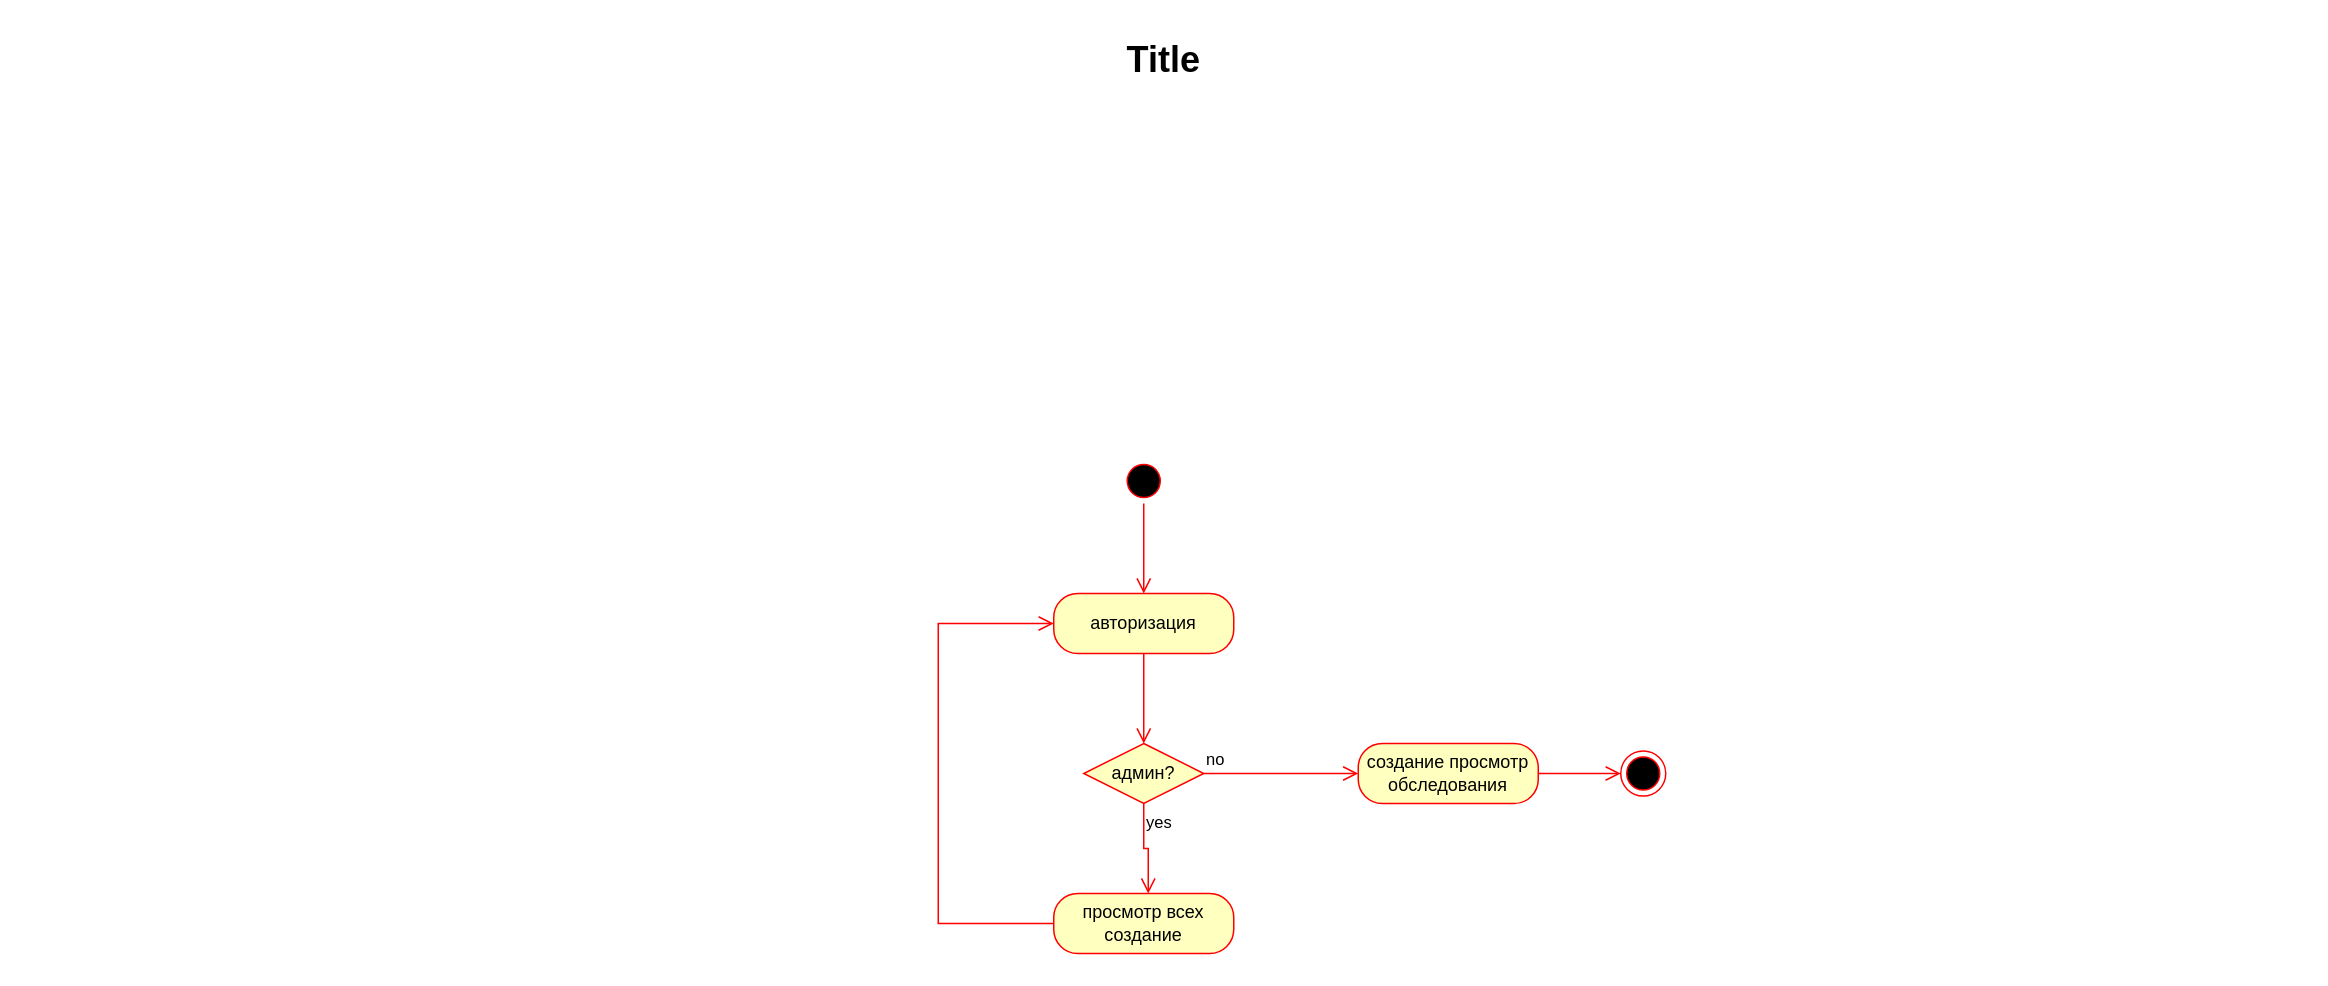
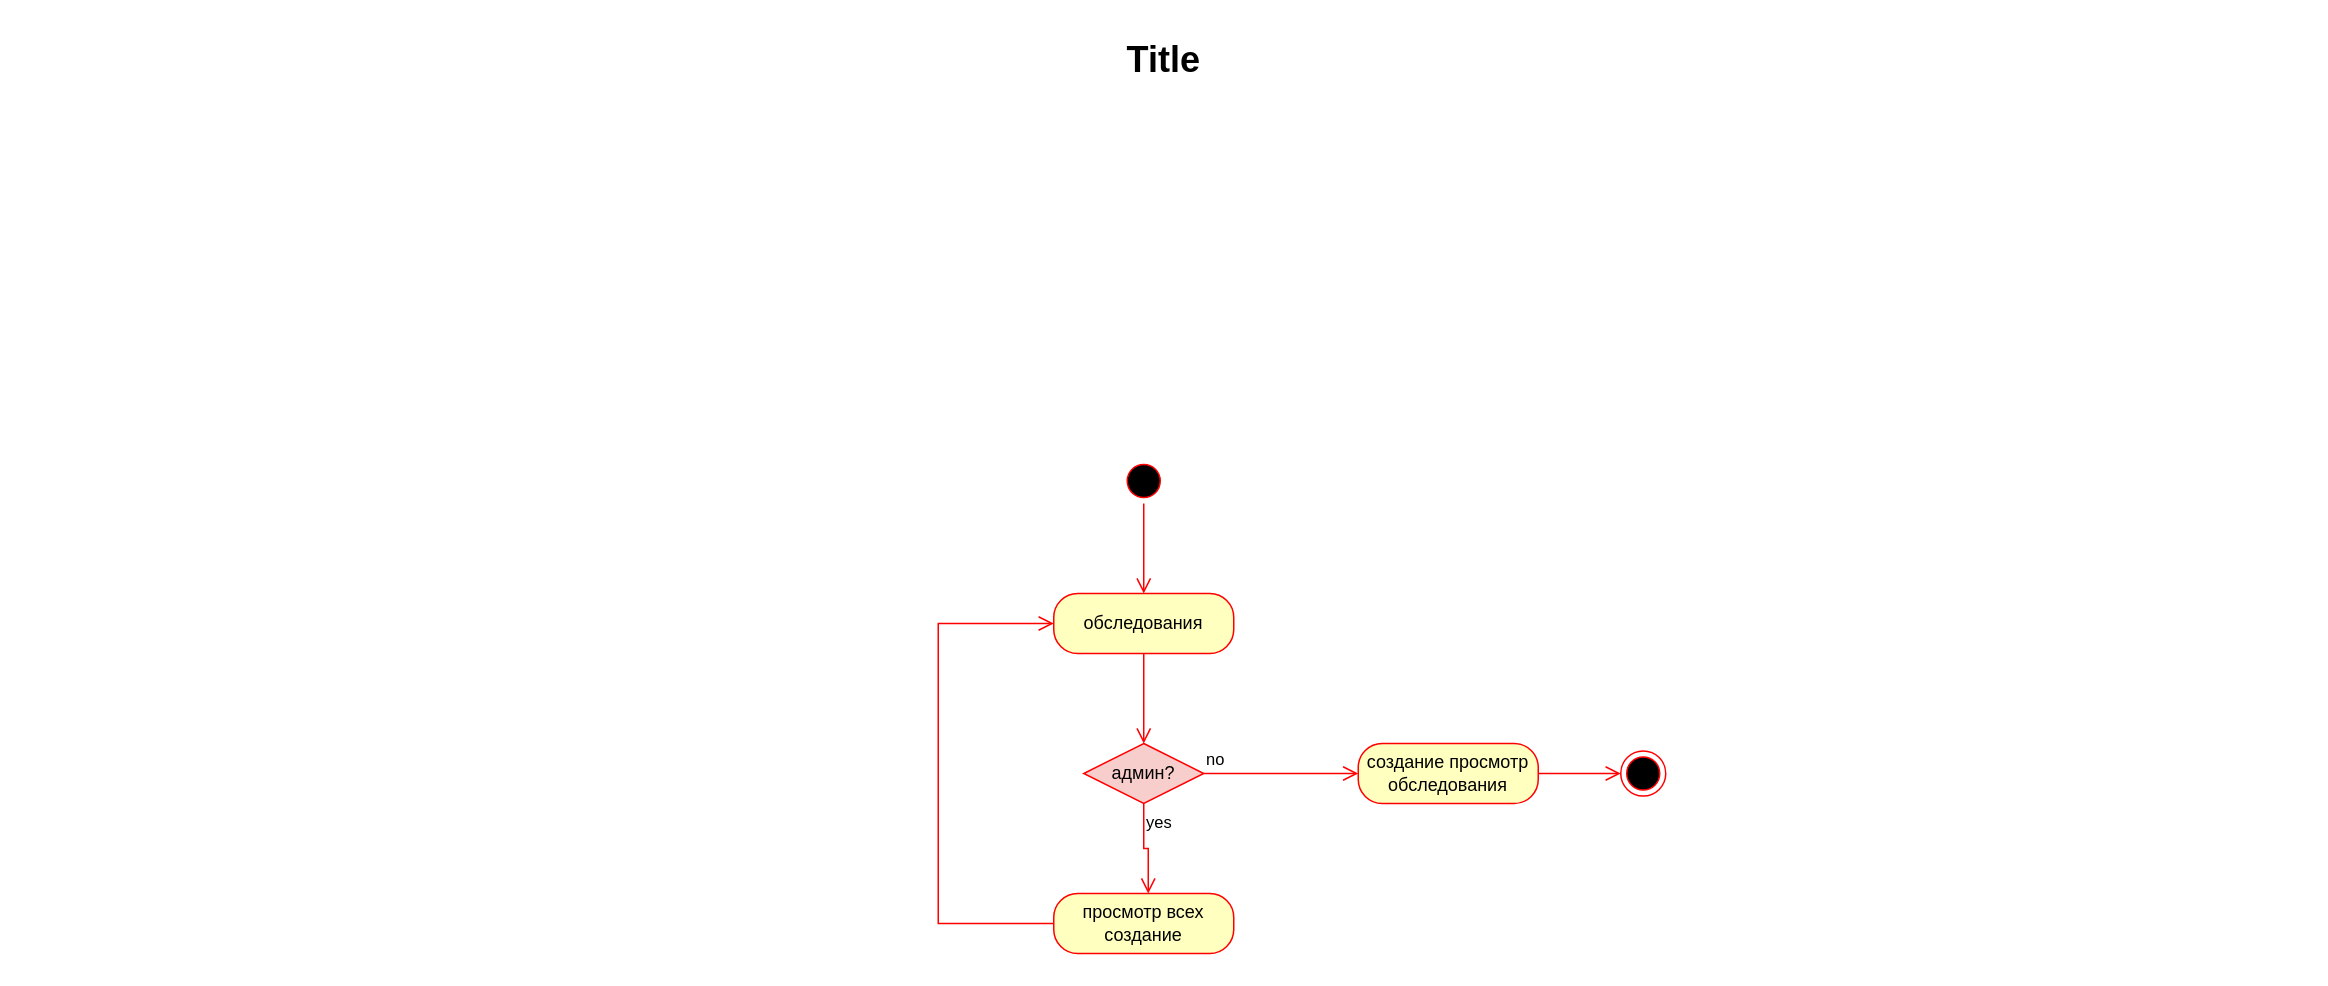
(1144, 623) -> (1144, 623)
(1144, 773) -> (1144, 773)
